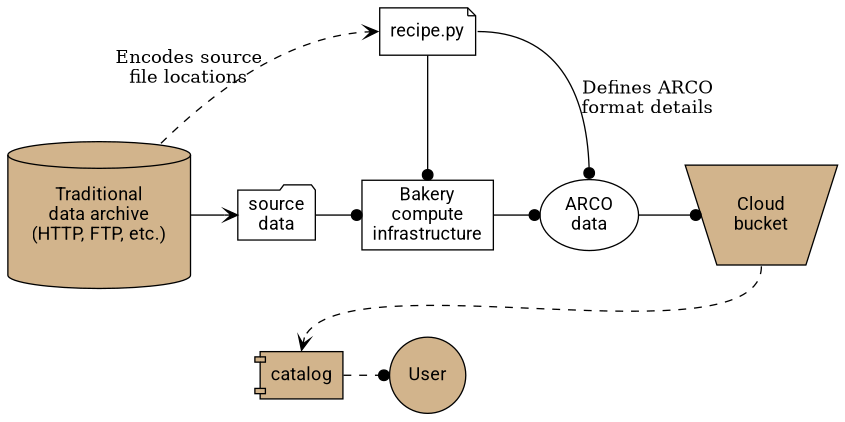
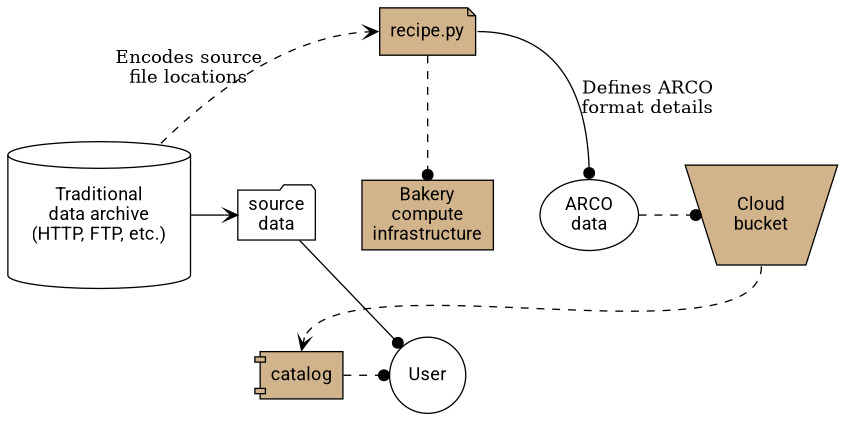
(428, 32) -> (428, 32)
(428, 112) -> (428, 112)
(99, 215) -> (99, 215)
(333, 215) -> (347, 290)
(428, 215) -> (428, 215)
(511, 215) -> none
(664, 215) -> (664, 215)
(428, 375) -> (428, 375)
